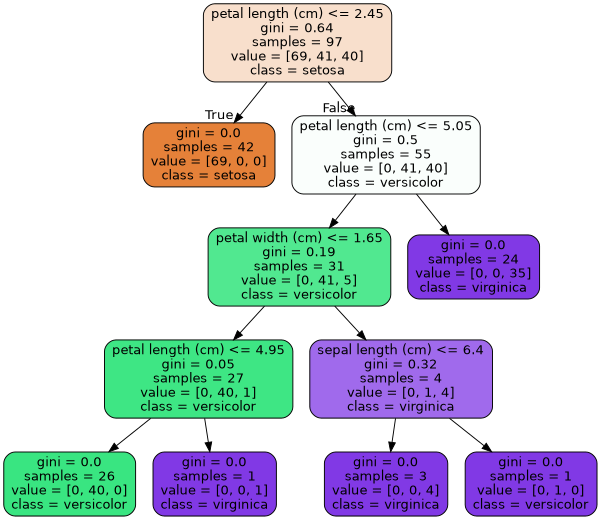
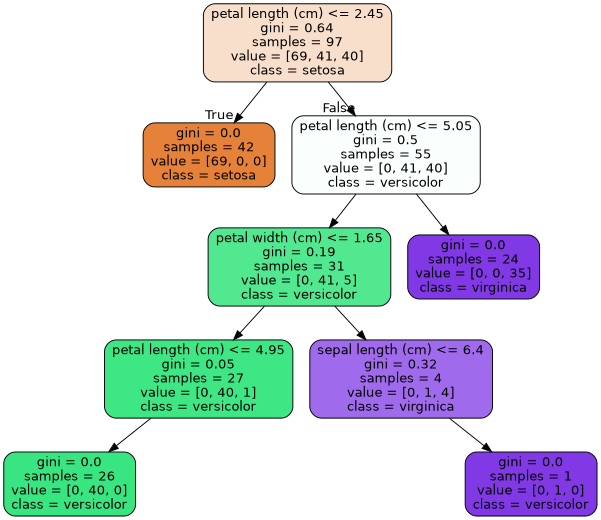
(215, 484) -> none
(386, 484) -> none
